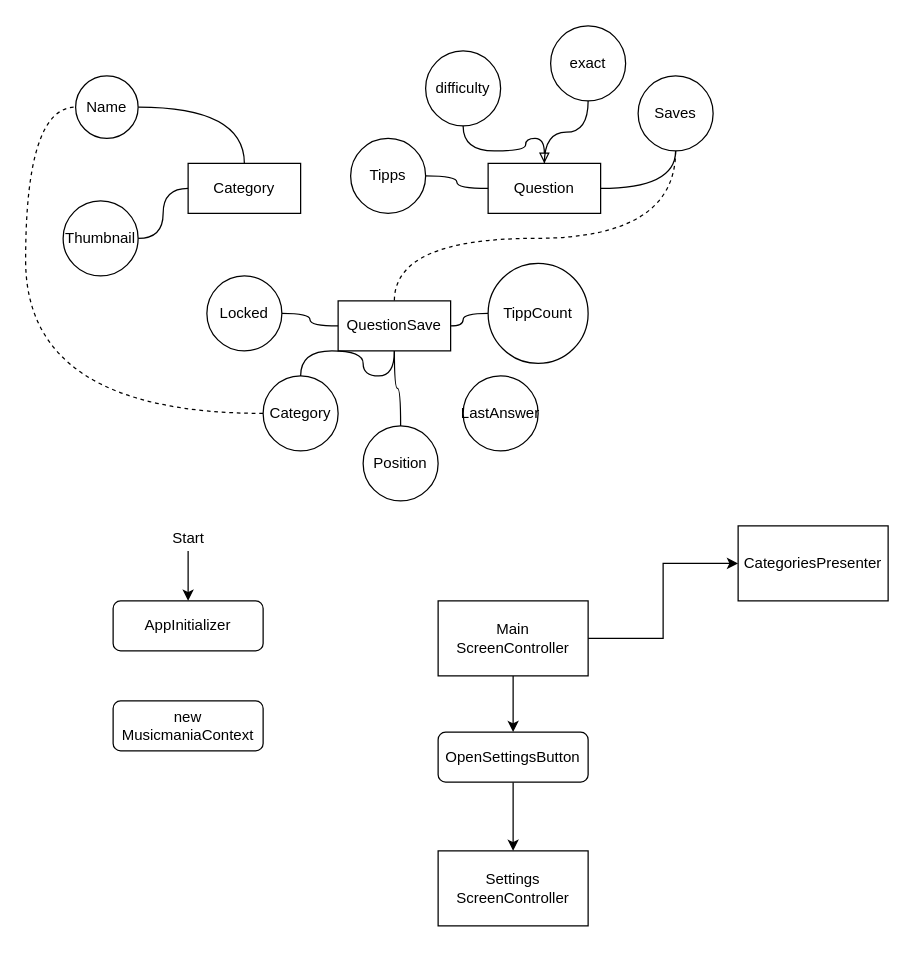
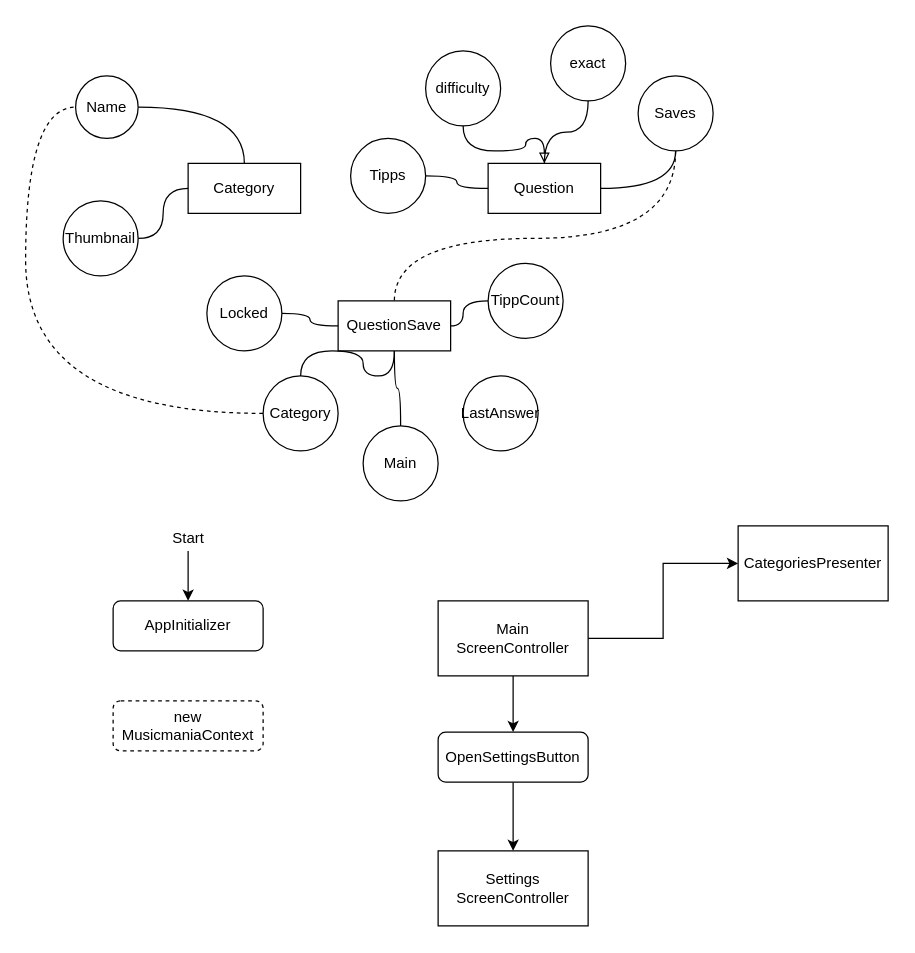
(538, 313) -> (526, 301)
(401, 463) -> (401, 463)
(188, 726) -> (188, 726)
